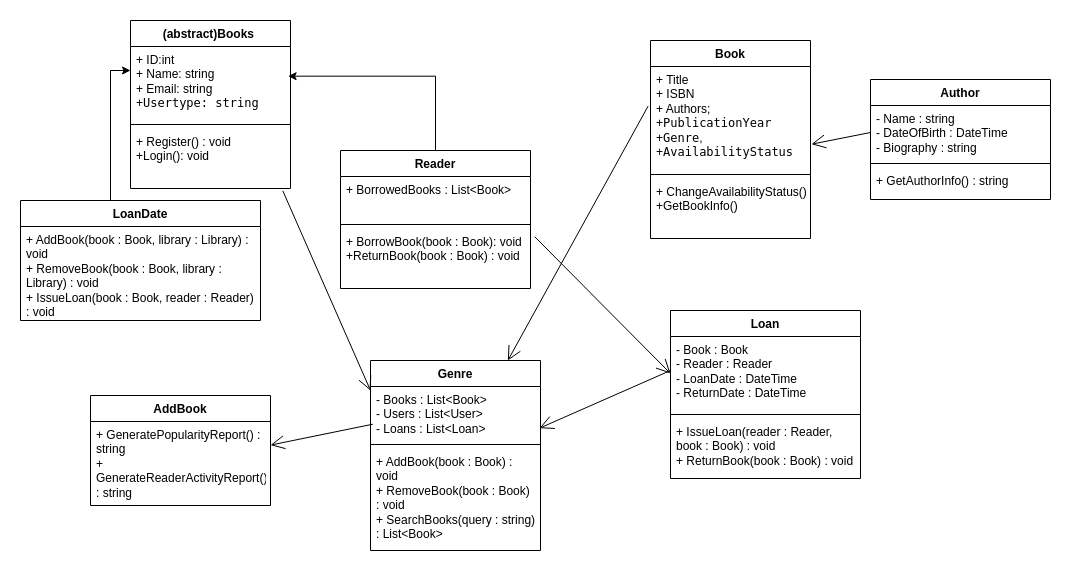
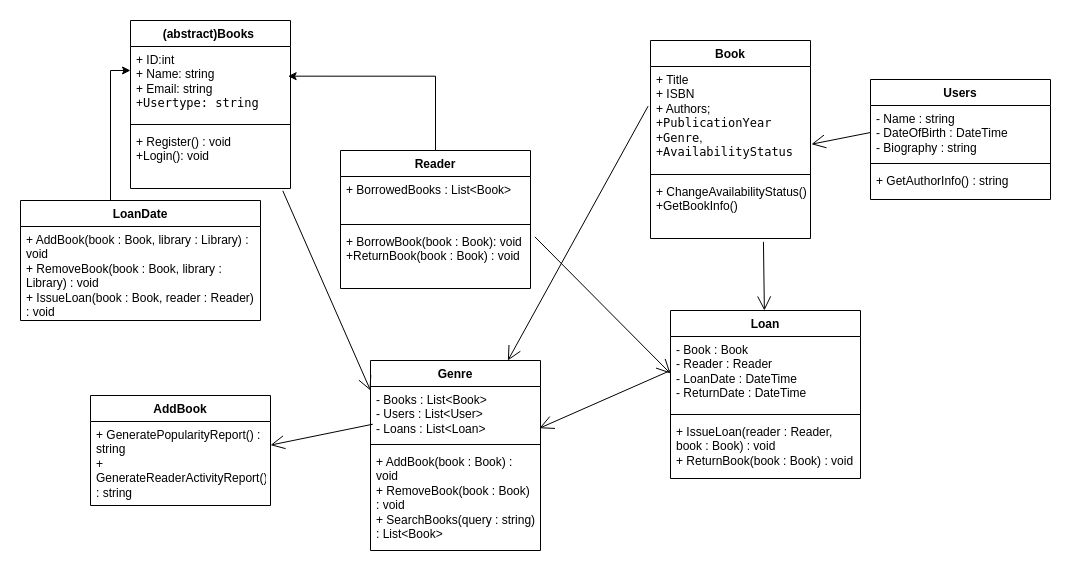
(961, 94) -> (961, 94)
none -> (764, 275)
